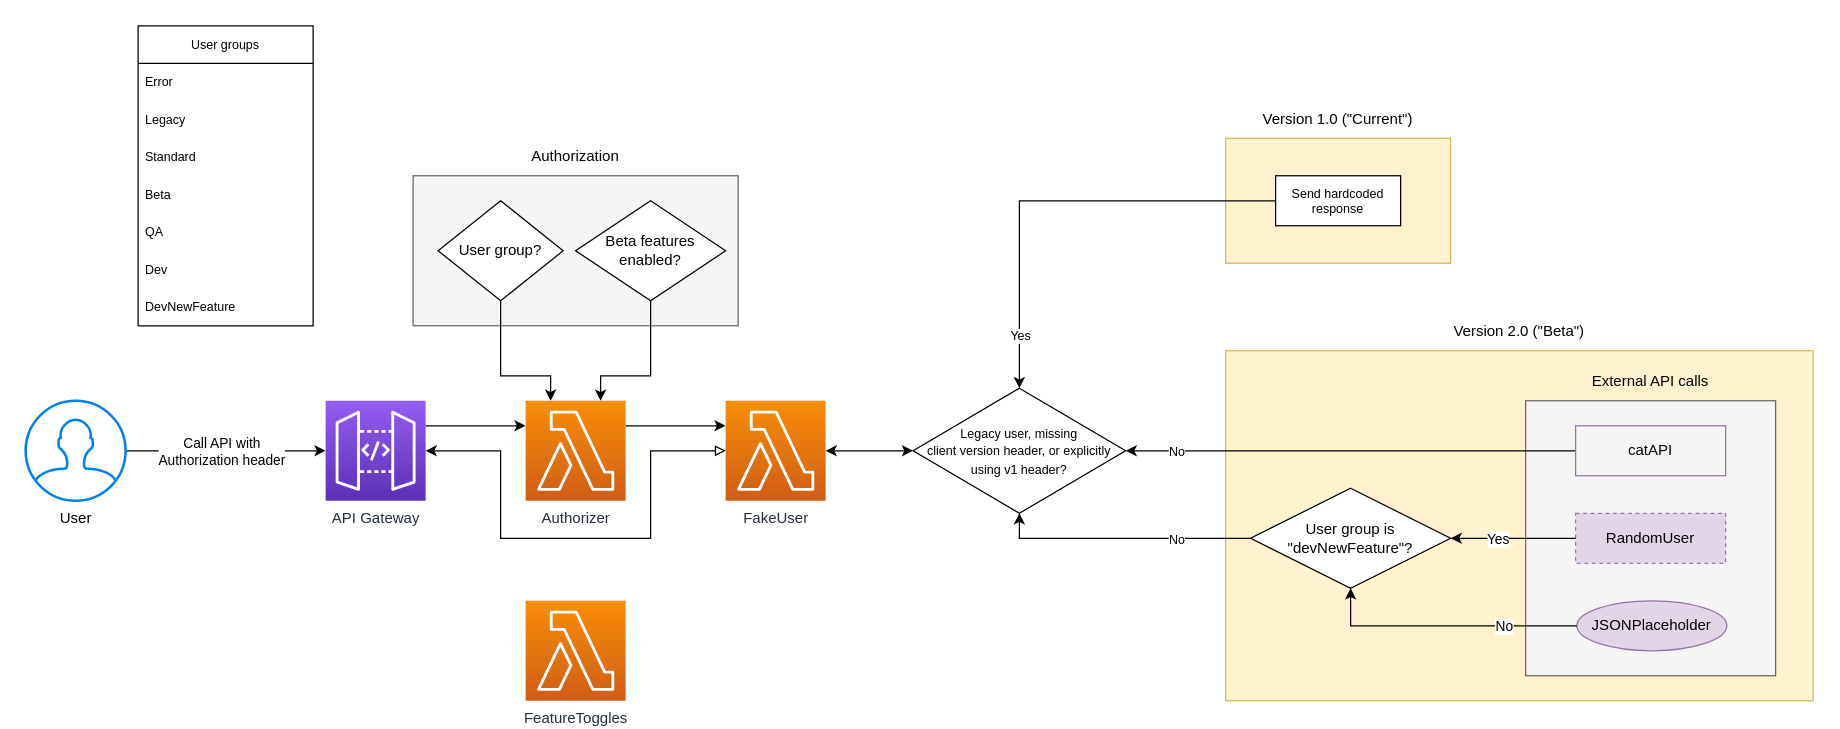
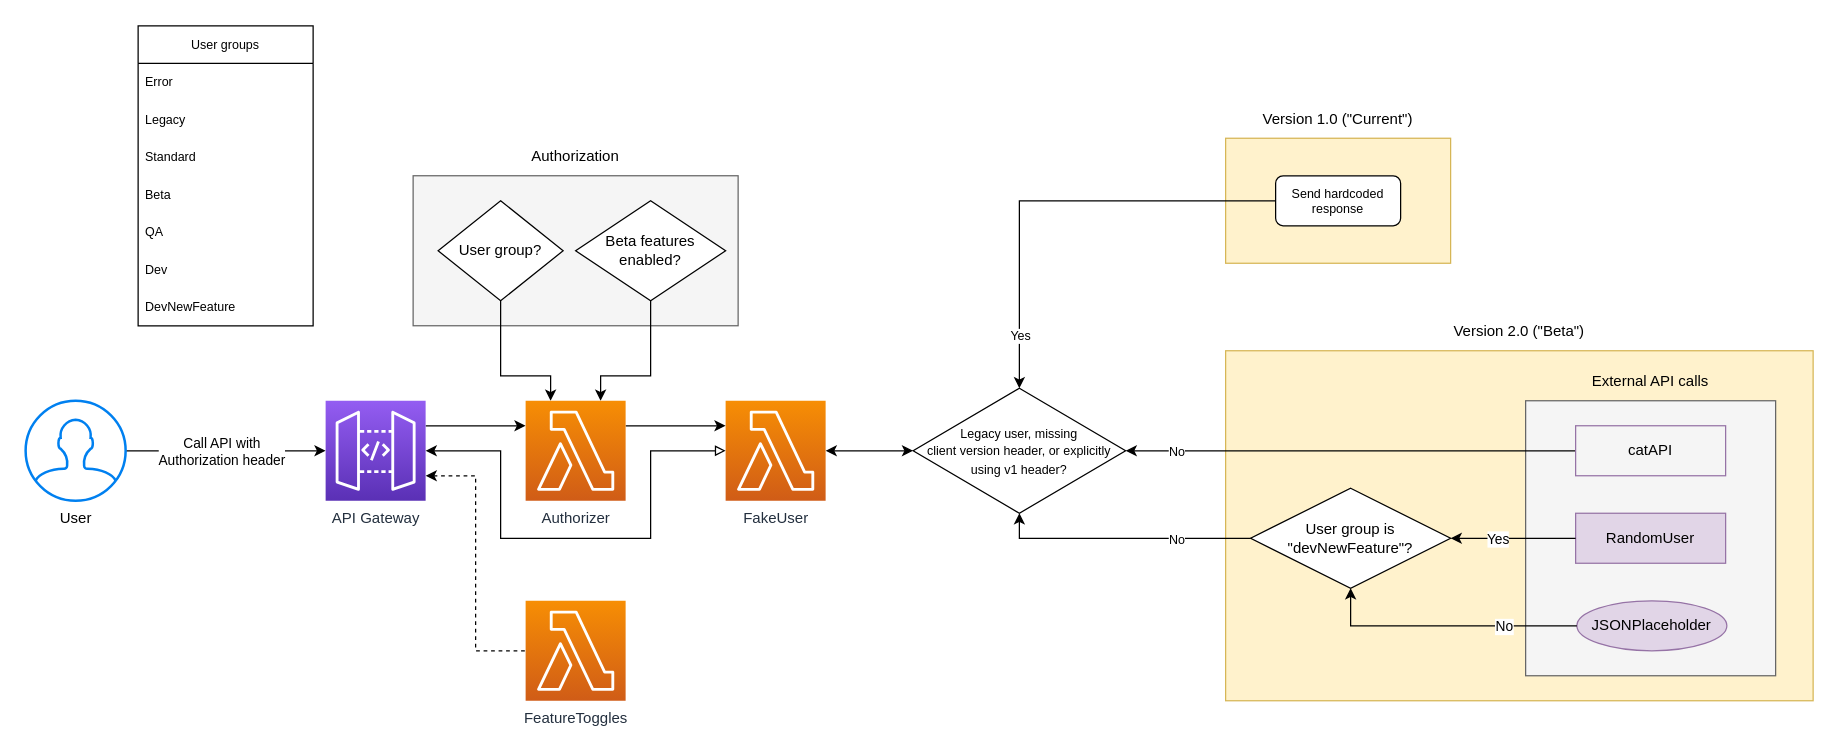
(1338, 201) -> (1338, 201)
(1651, 538) -> (1651, 538)
none -> (476, 567)
